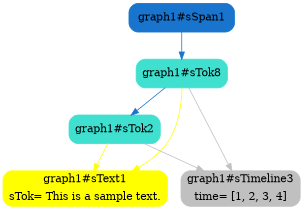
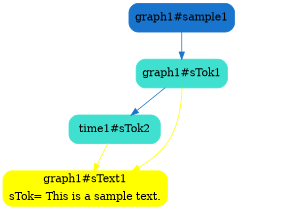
(182, 18) -> (182, 18)
(182, 74) -> (182, 74)
(115, 129) -> (115, 129)
(241, 189) -> none
